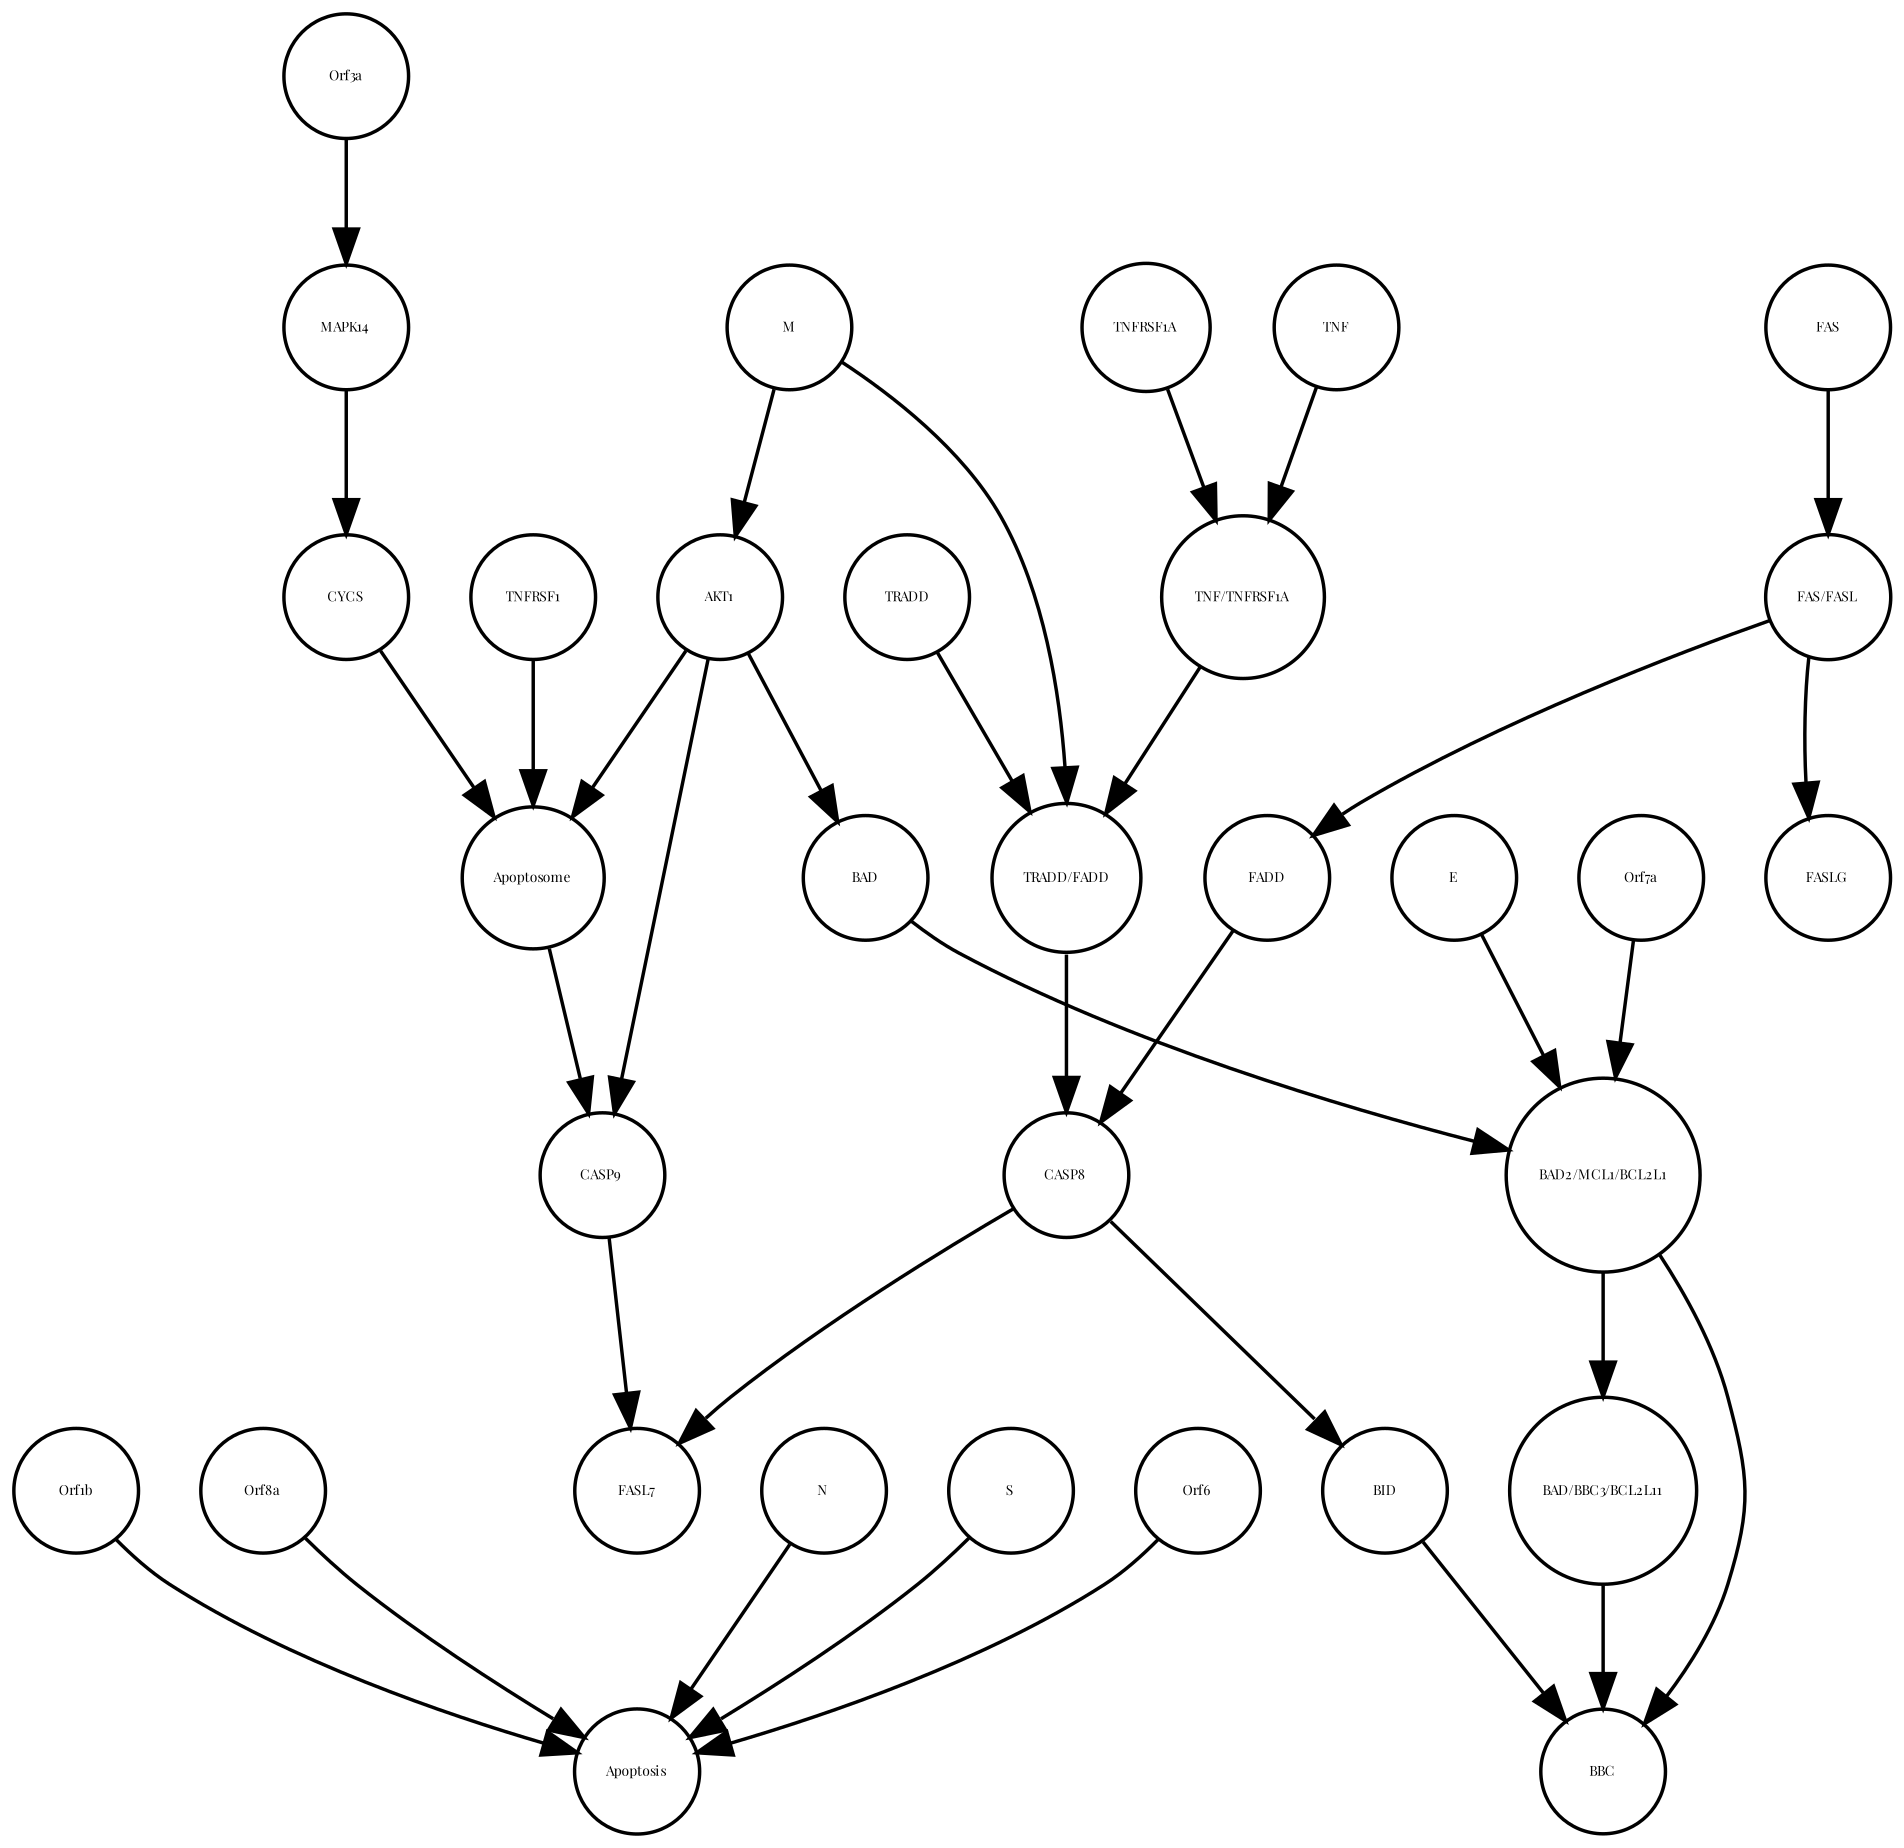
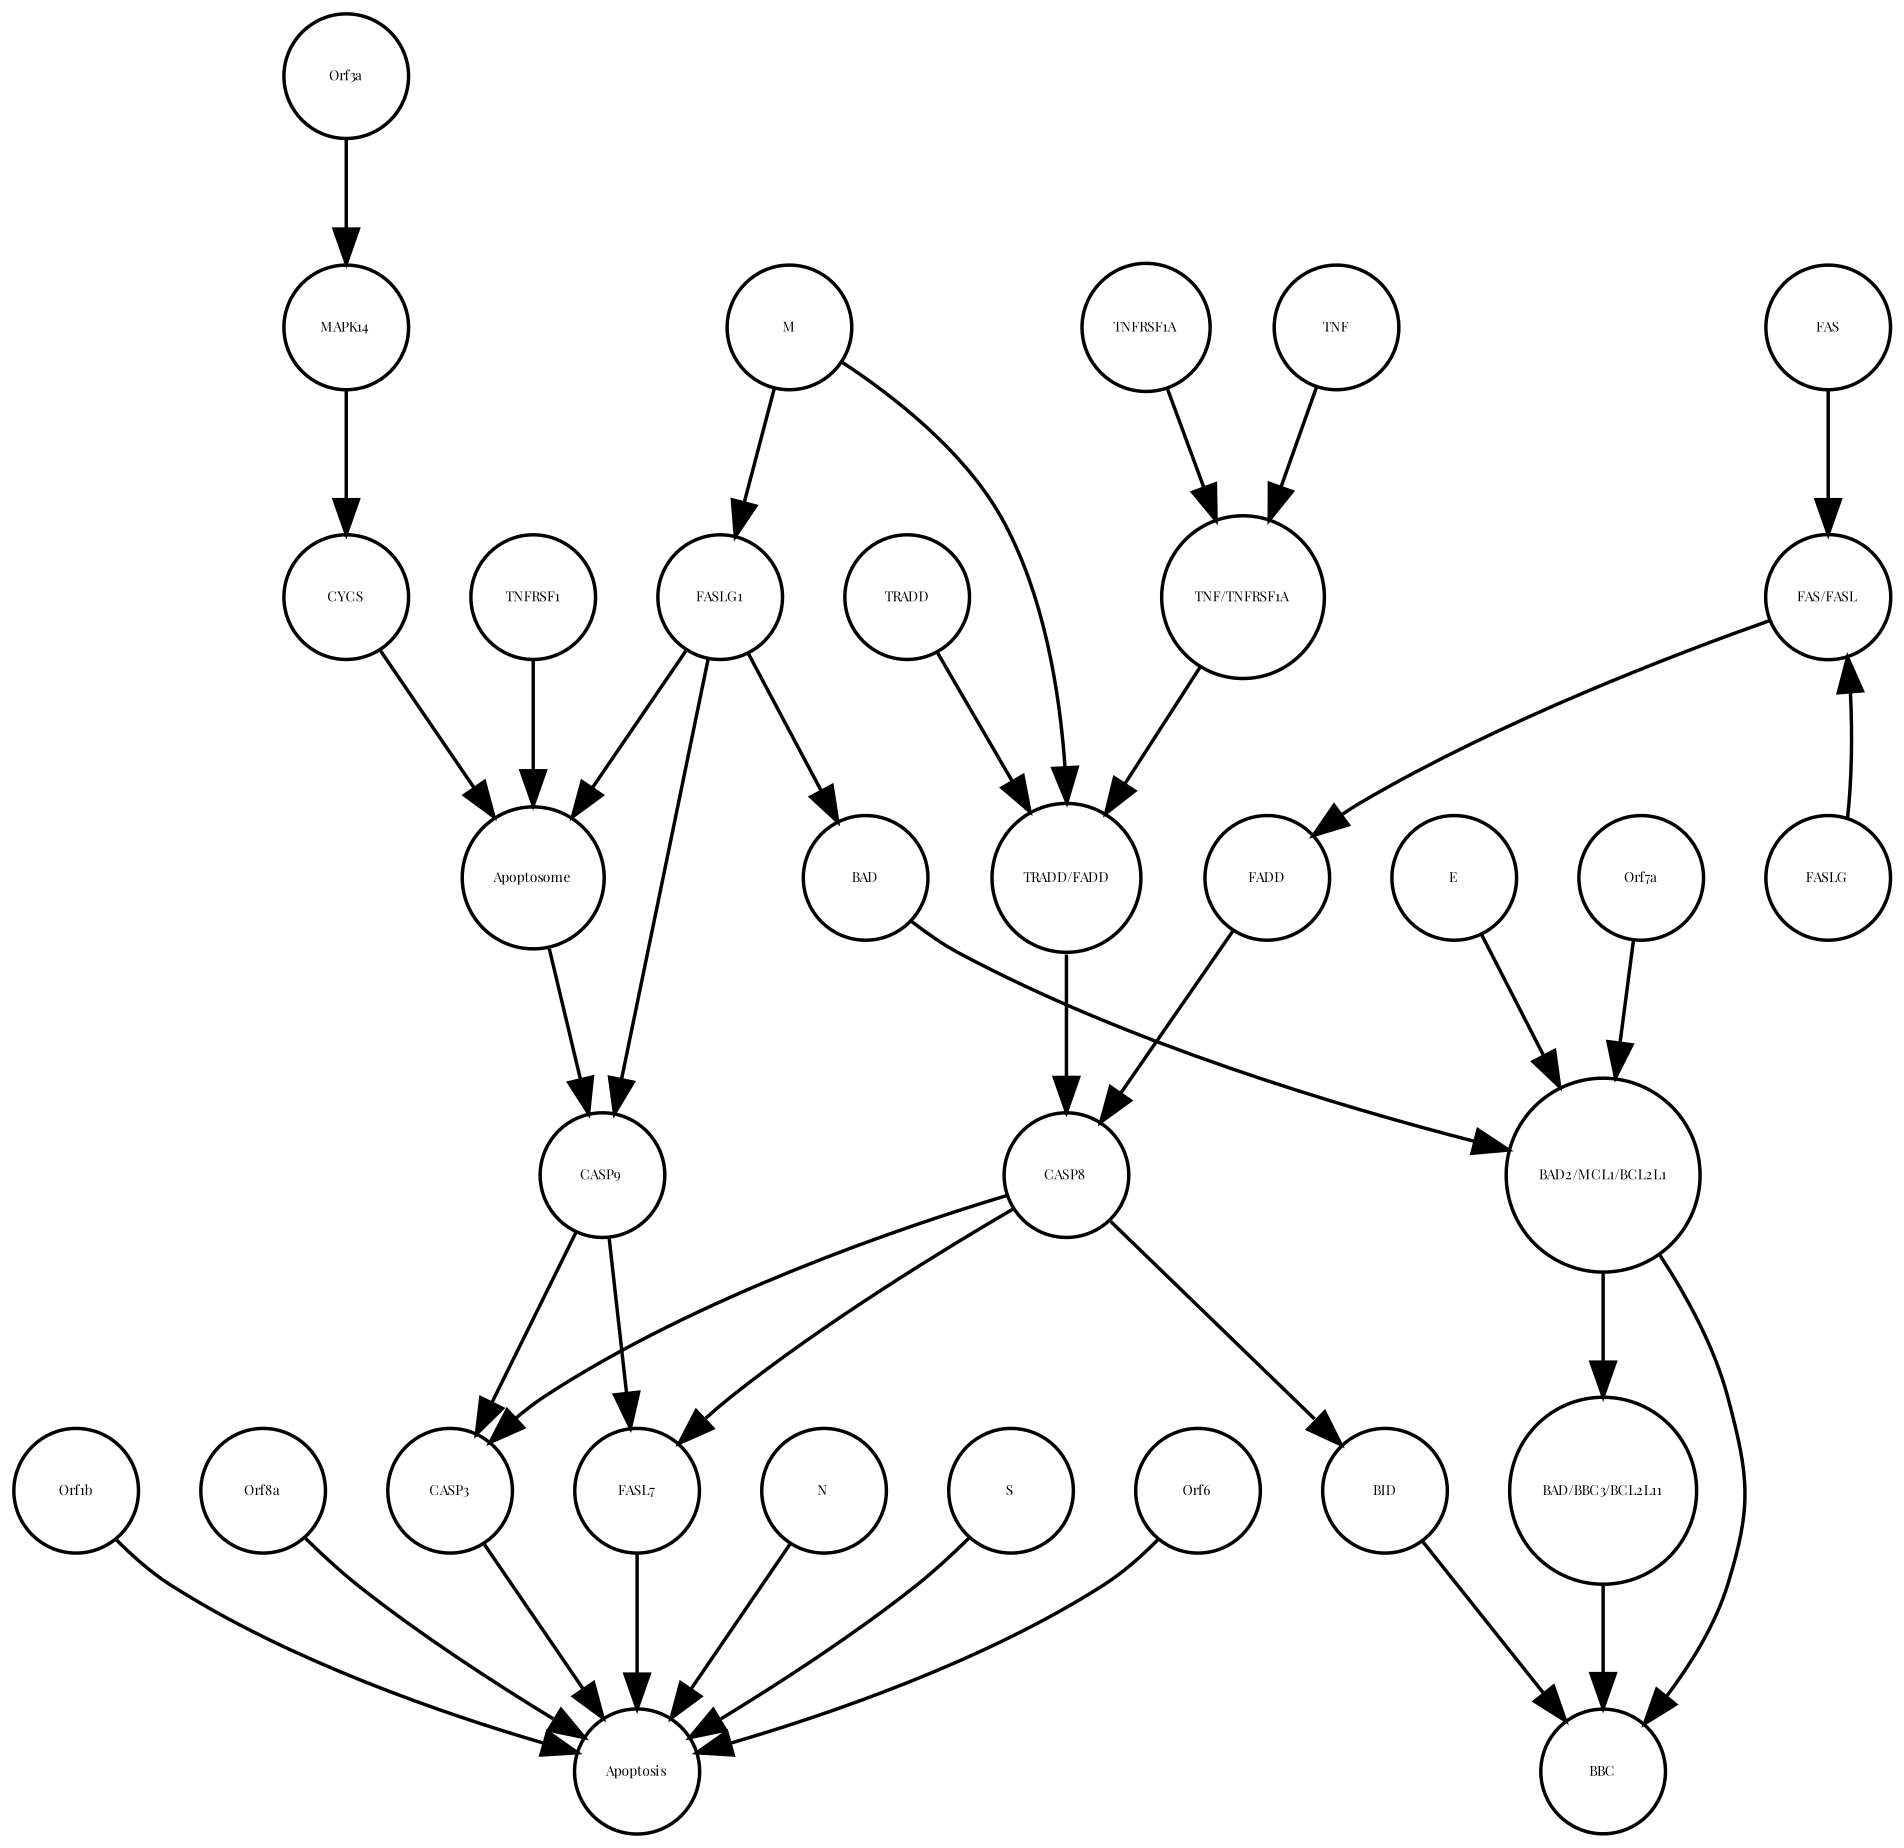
(720, 597) -> (720, 597)
(1805, 720) -> (1851, 755)
none -> (450, 1491)
none -> (637, 1614)
